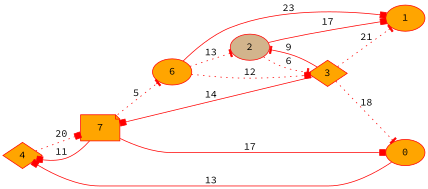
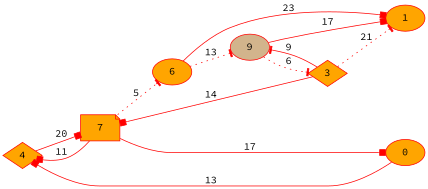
(250, 47) -> (250, 47)
(247, 78) -> none
(364, 110) -> none
(55, 144) -> (55, 144)
